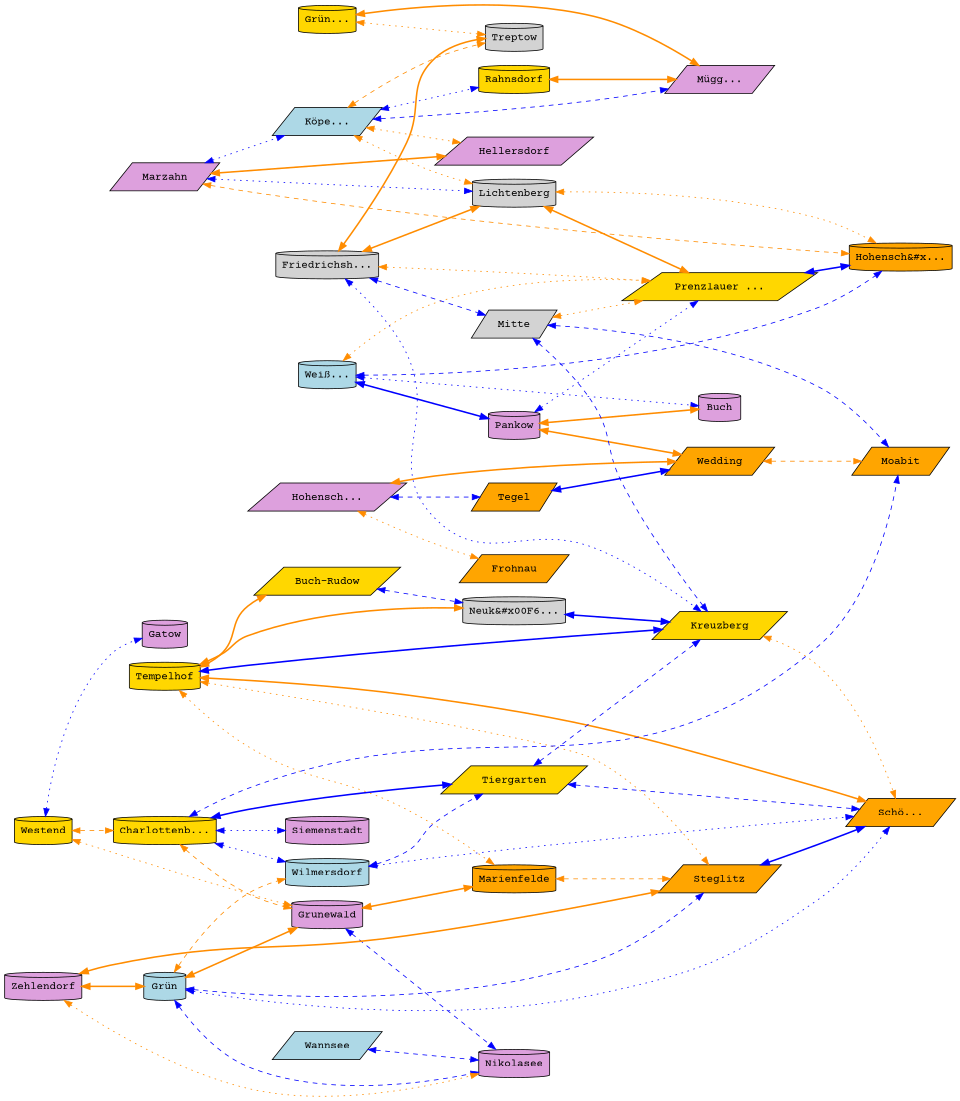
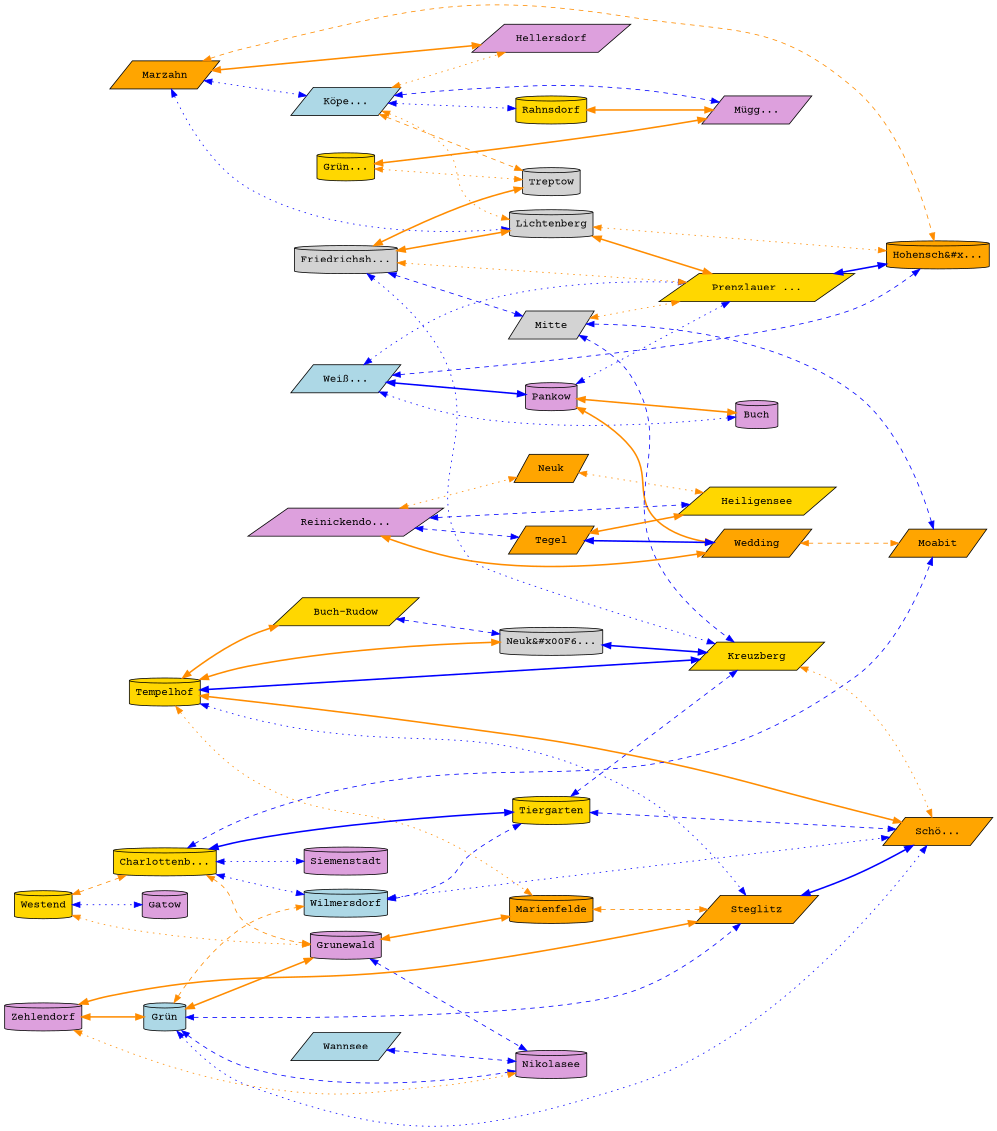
(165, 177) -> (165, 75)
(488, 290) -> (516, 293)
(327, 375) -> (346, 379)
(327, 497) -> (346, 522)
none -> (757, 501)
(514, 569) -> (551, 468)
(475, 730) -> (496, 745)
(514, 780) -> (551, 810)
